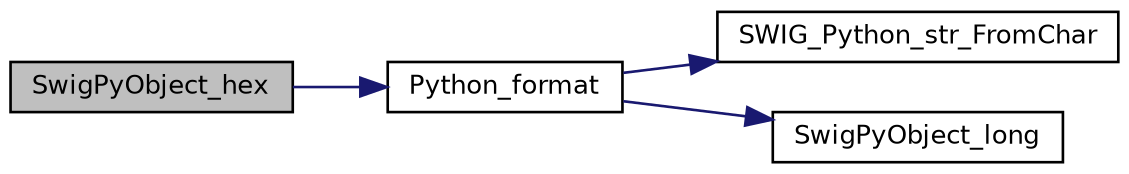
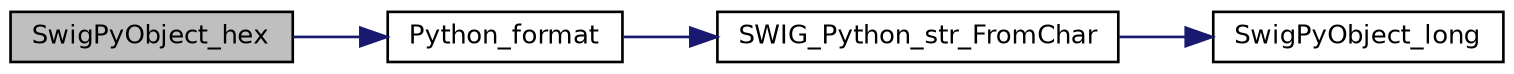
(685, 109) -> (1152, 37)
